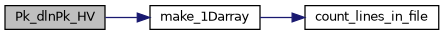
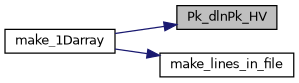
(121, 18) -> (140, 30)
(372, 18) -> (227, 65)
